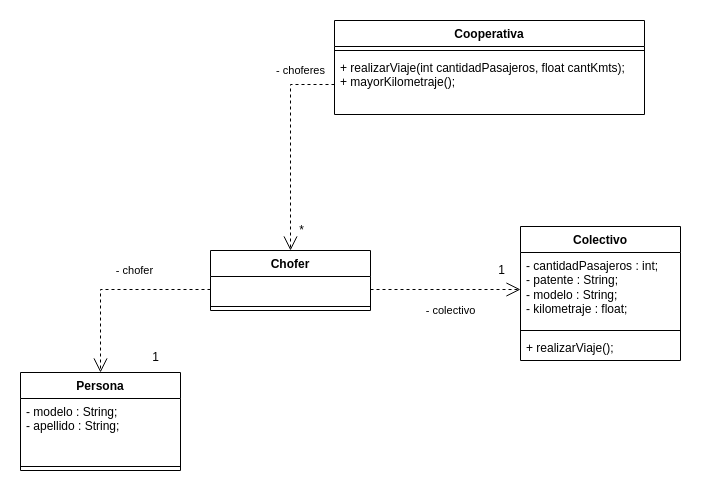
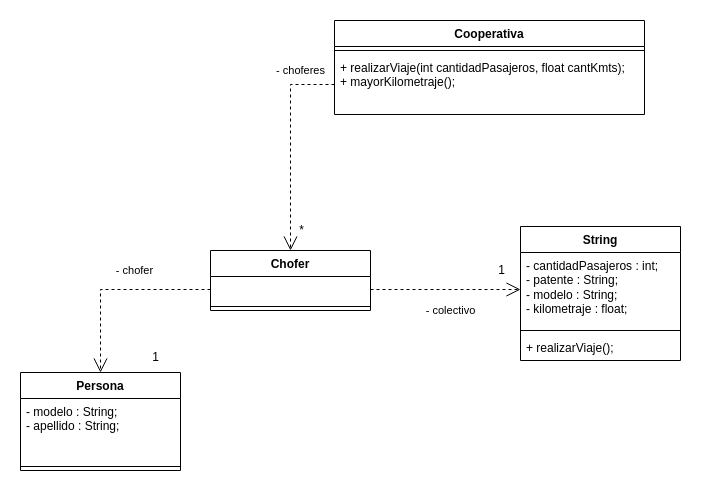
(601, 241) -> (601, 241)
